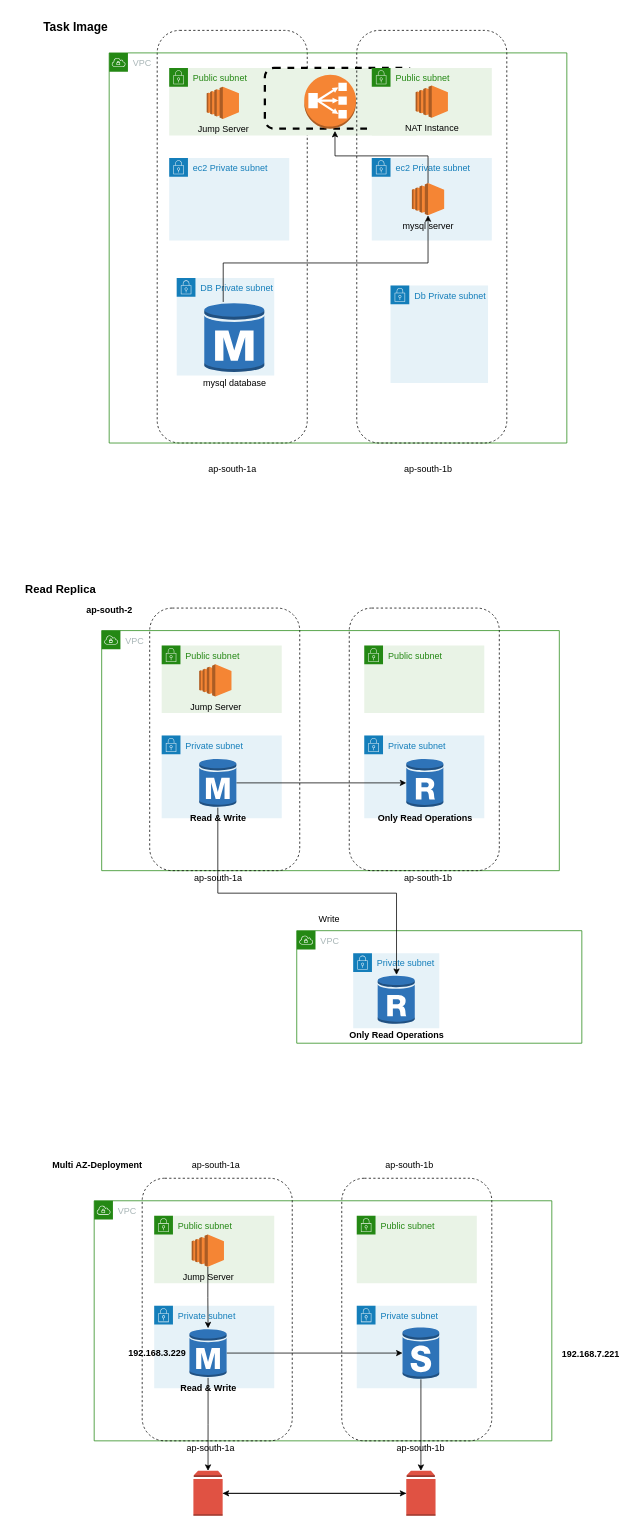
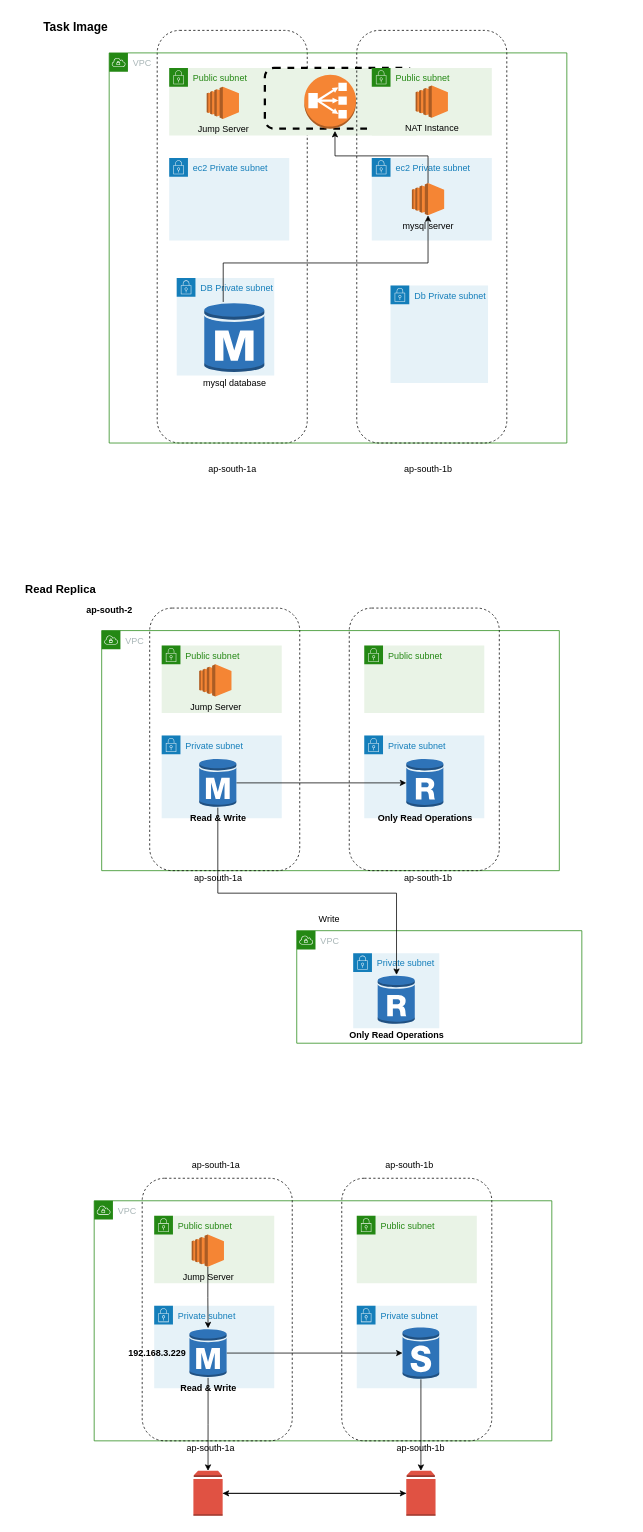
(97, 1165) -> none
(589, 1354) -> none
